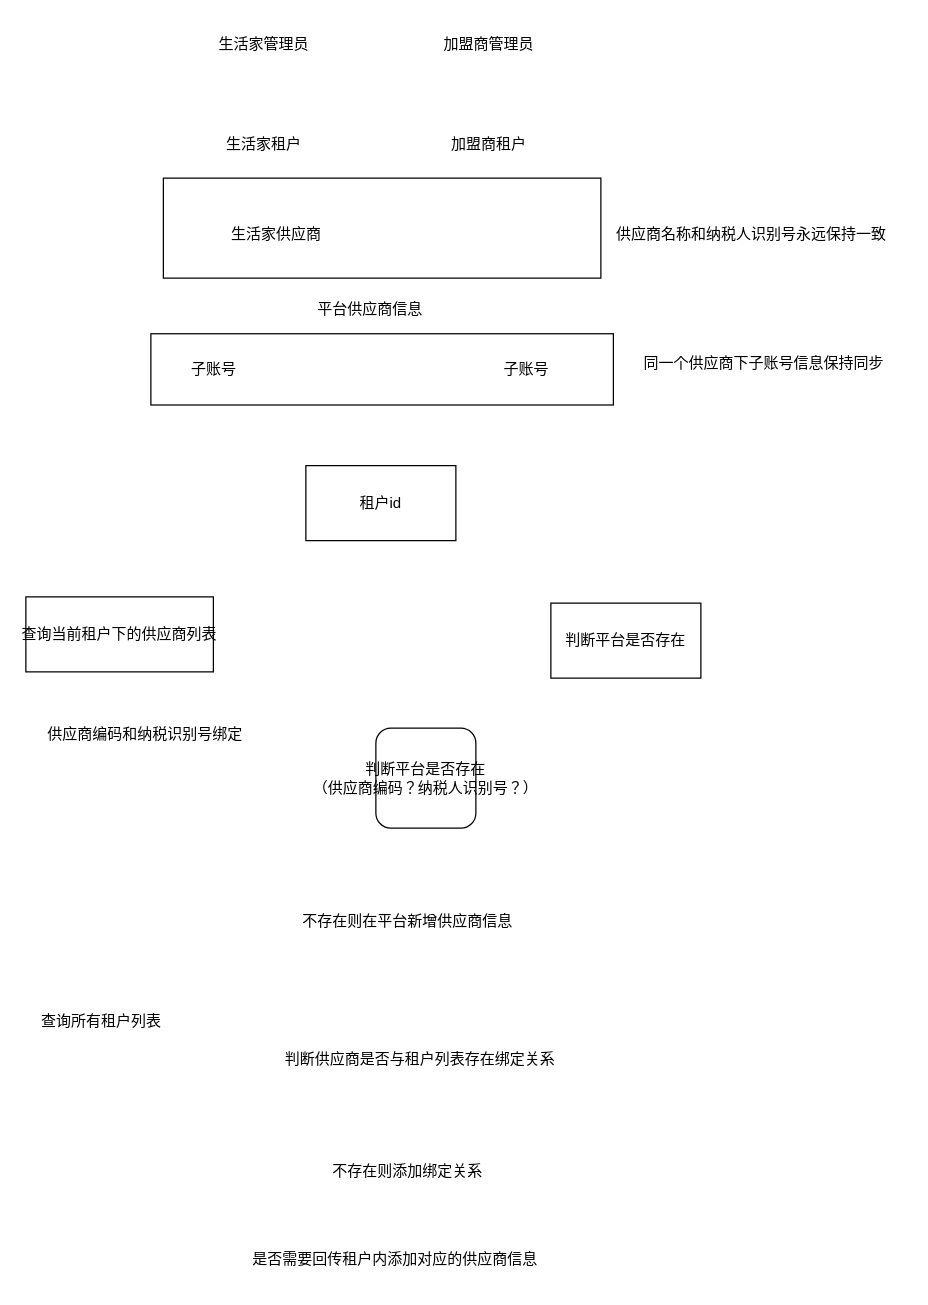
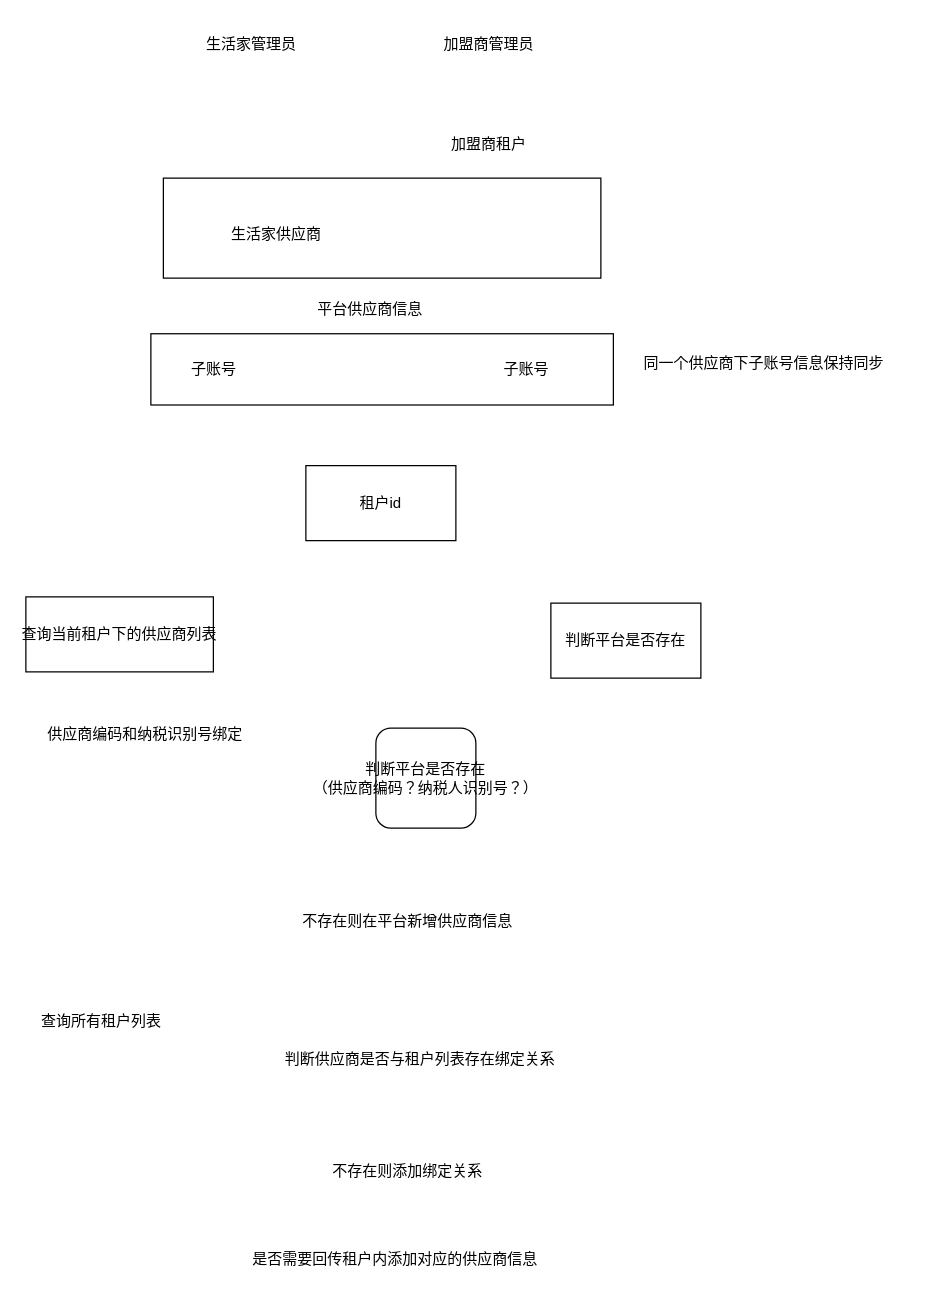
(263, 44) -> (251, 44)
(263, 144) -> none
(751, 234) -> none
